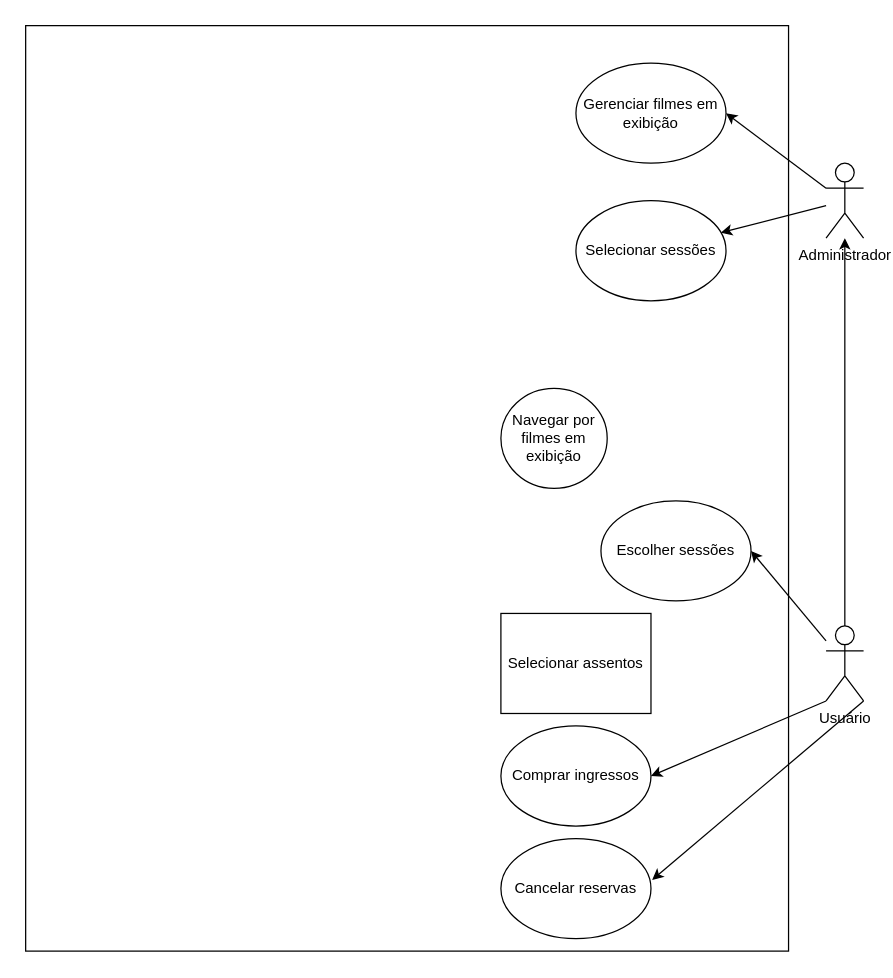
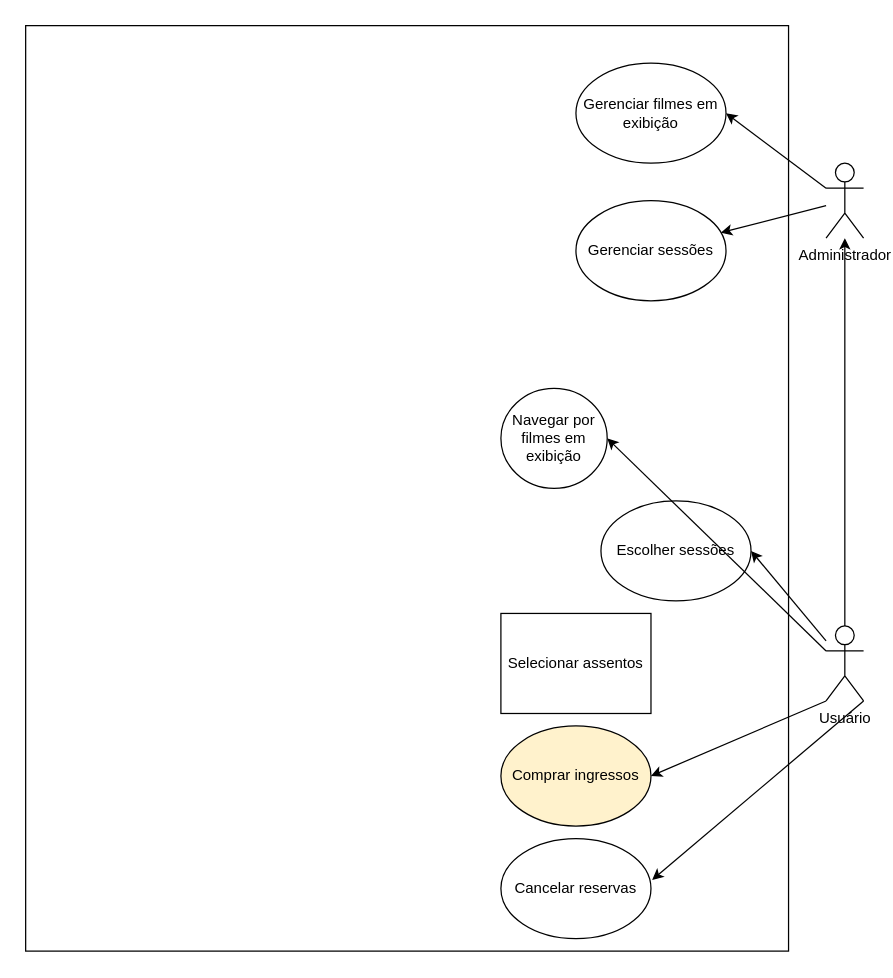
(651, 251) -> (651, 251)
none -> (718, 546)
(576, 776) -> (576, 776)
